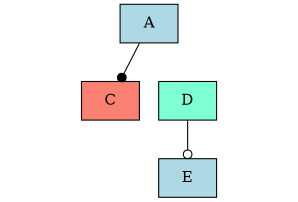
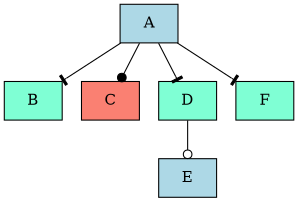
none -> (167, 60)
none -> (33, 101)
none -> (265, 101)
